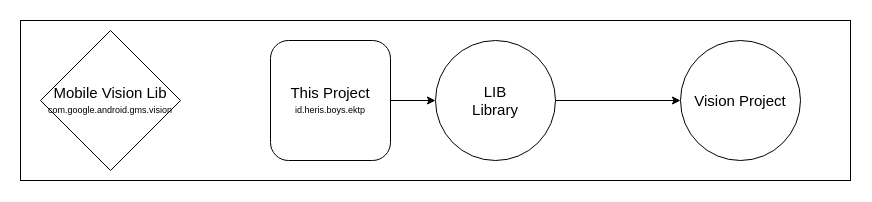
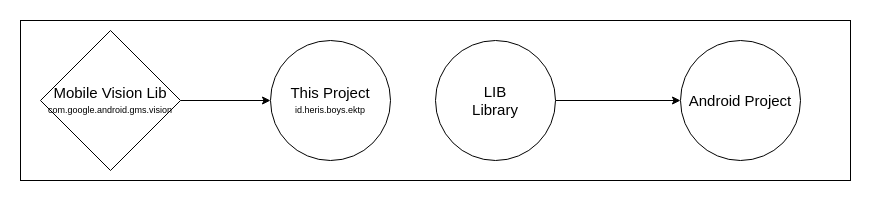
none -> (222, 101)
(331, 101) -> (331, 101)
(410, 101) -> none
(741, 101) -> (741, 101)
